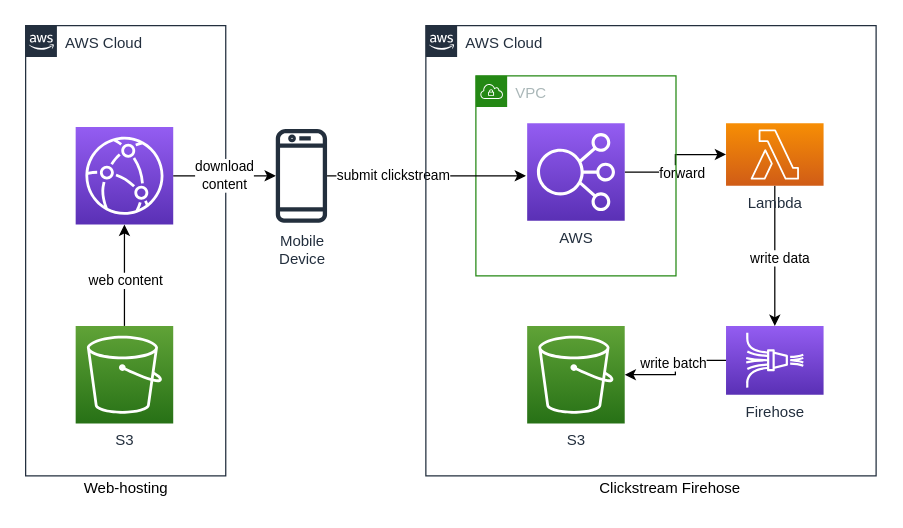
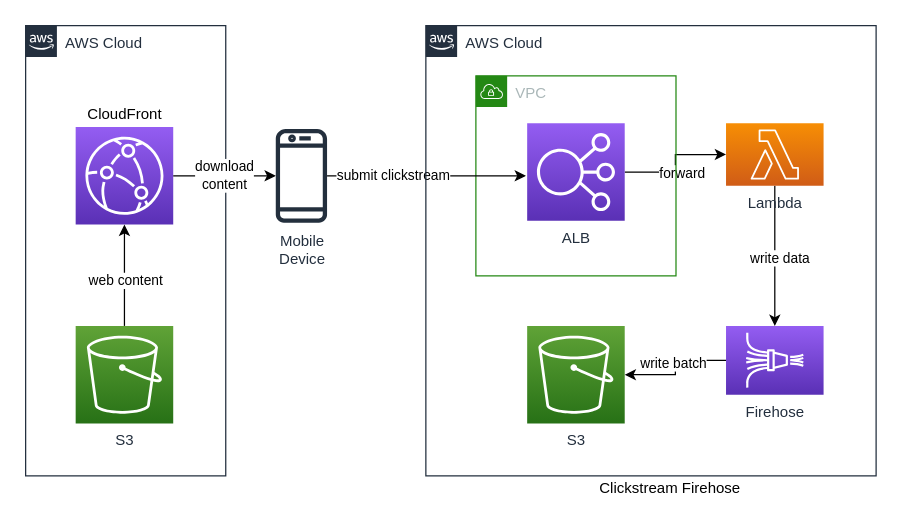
none -> (124, 114)
(576, 238) -> (576, 238)
(126, 488) -> none
